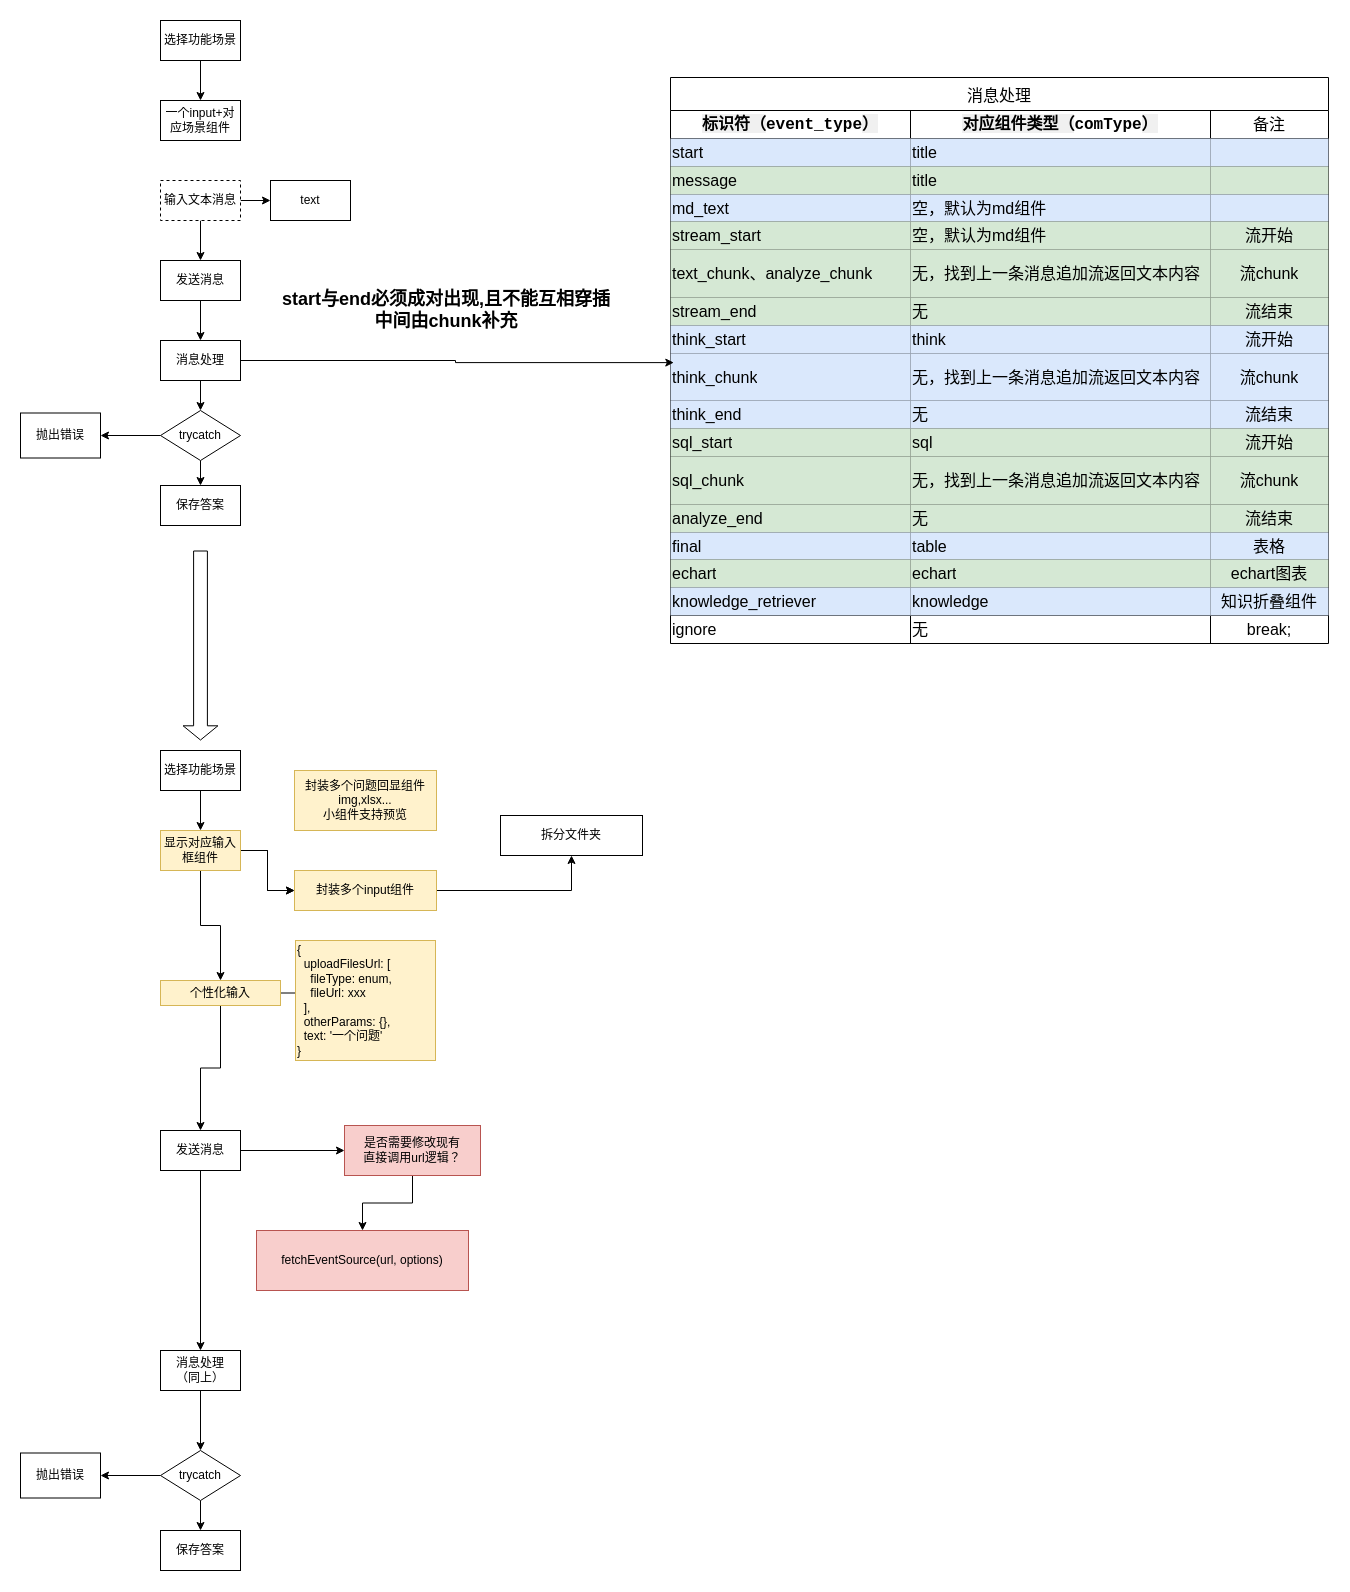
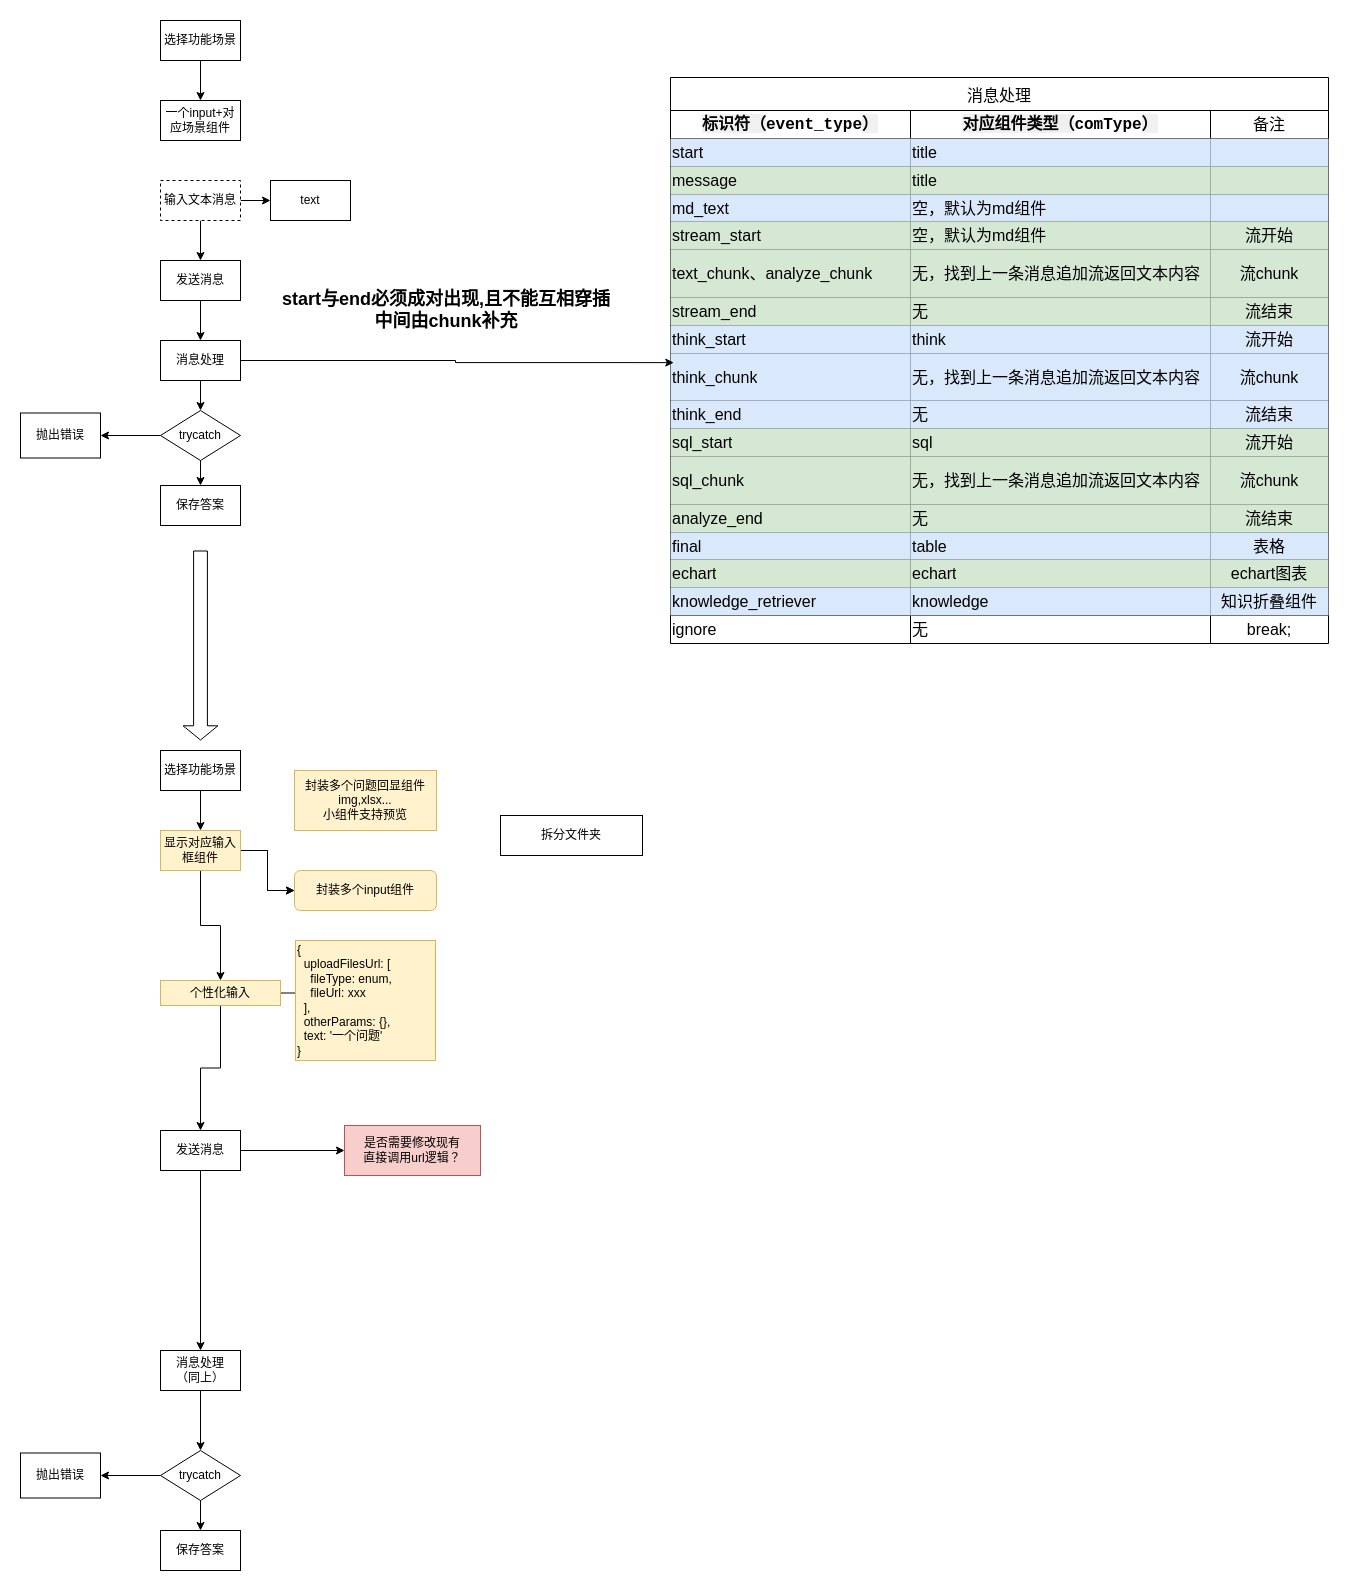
(366, 891) -> (366, 891)
(518, 891) -> none
(391, 1203) -> none
(363, 1261) -> none
